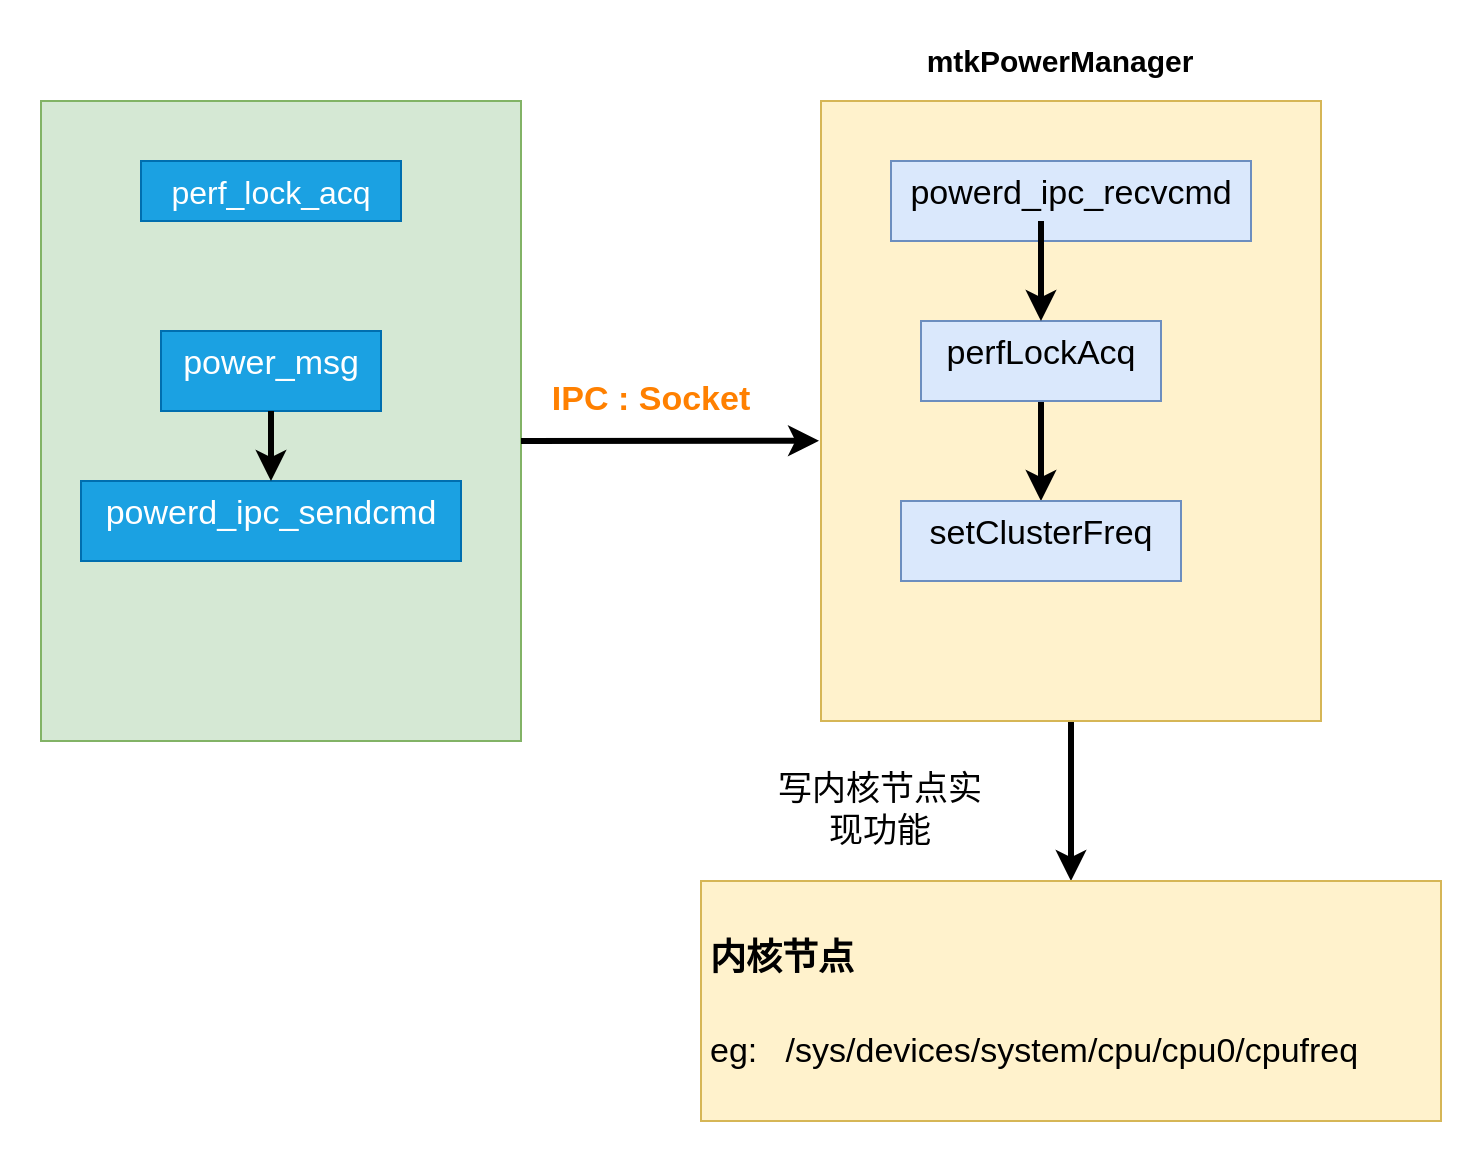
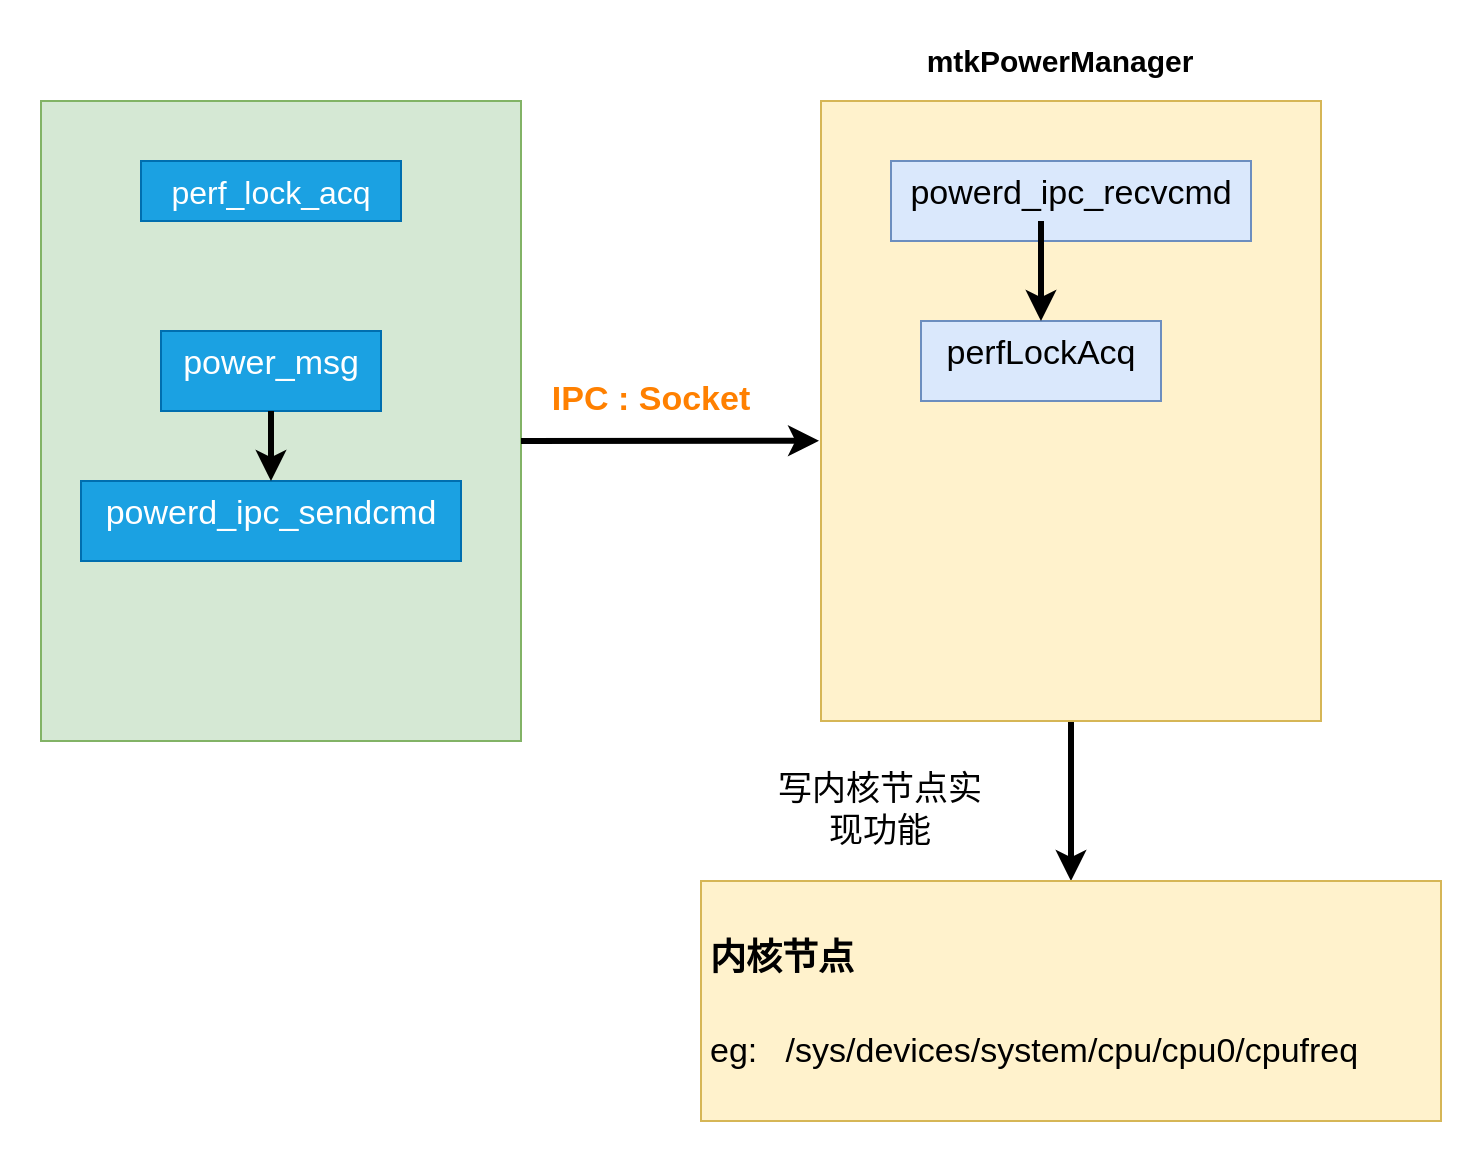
(1041, 440) -> none
(1041, 541) -> none
